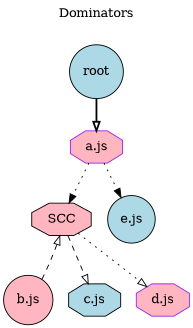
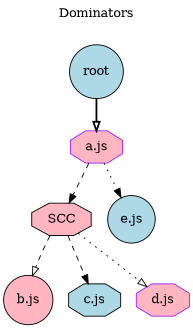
(81, 179) -> (81, 179)
(76, 256) -> (76, 256)
(50, 262) -> (42, 251)
